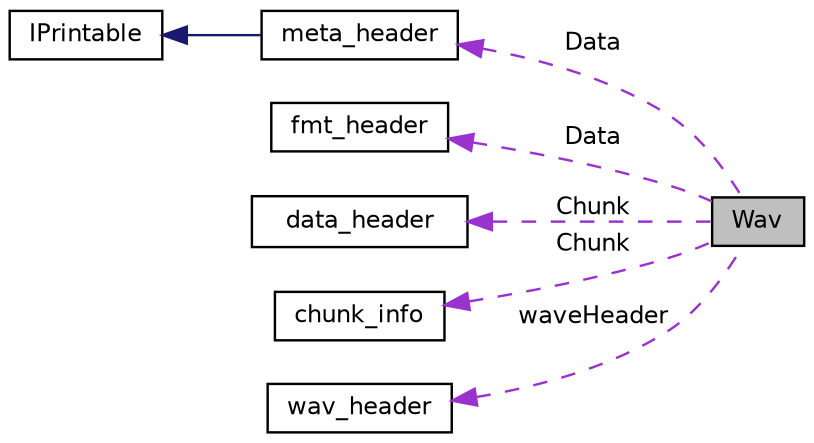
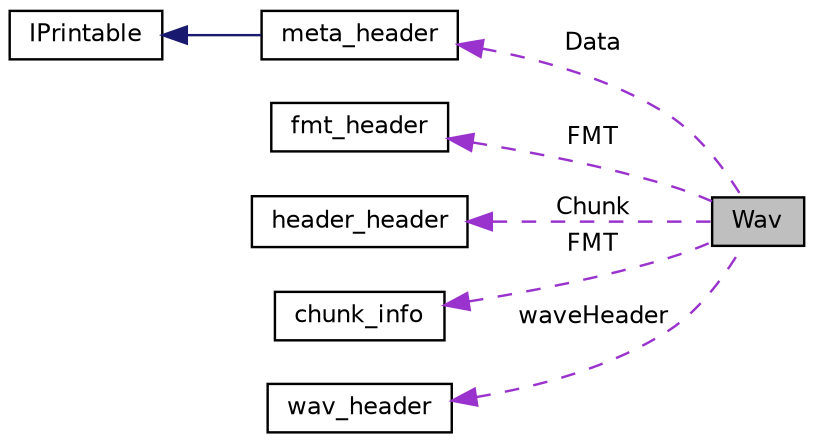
(590, 138) -> (590, 138)
(360, 222) -> (360, 222)
(590, 245) -> (590, 245)
